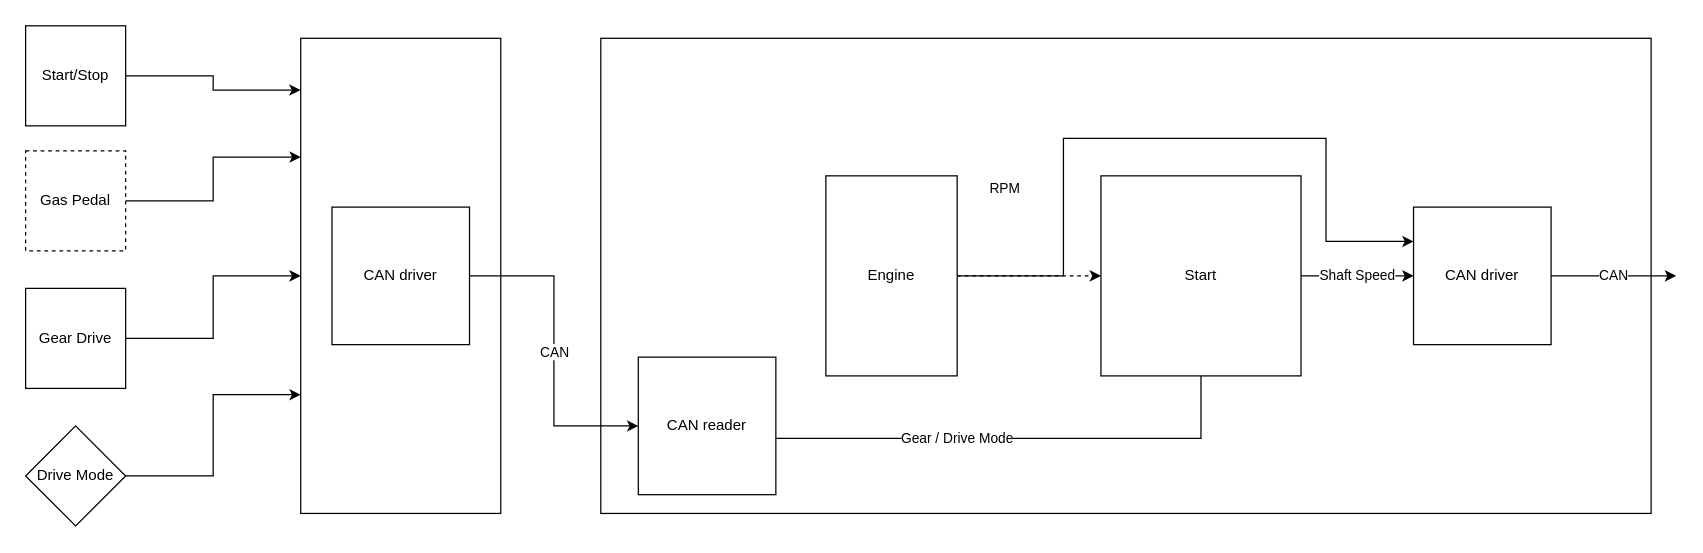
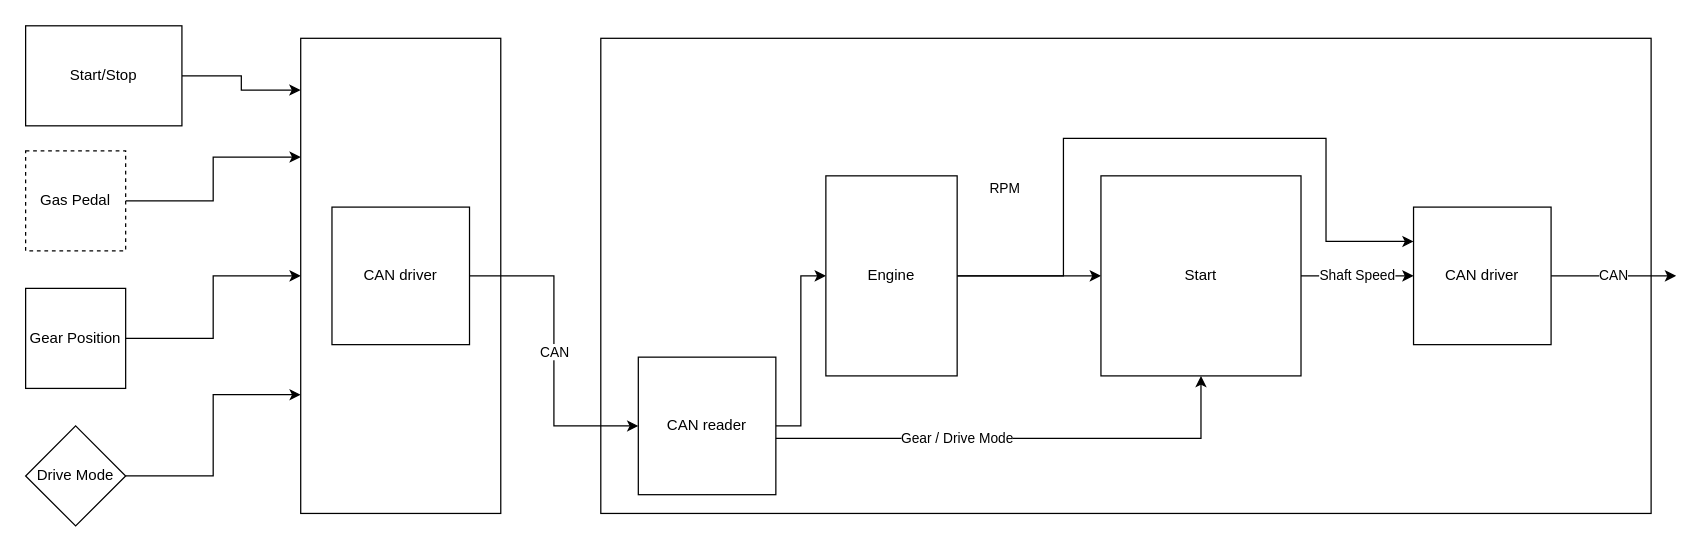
(76, 76) -> (104, 76)
(1079, 276) -> (1079, 276)
(76, 338) -> (76, 338)
none -> (801, 355)
(1201, 382) -> (1201, 386)
